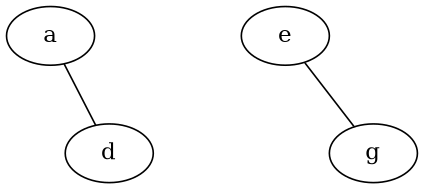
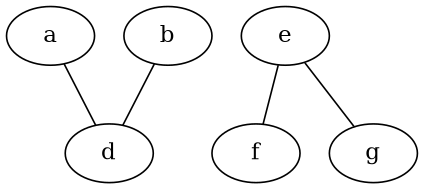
none -> (168, 36)
none -> (256, 153)
